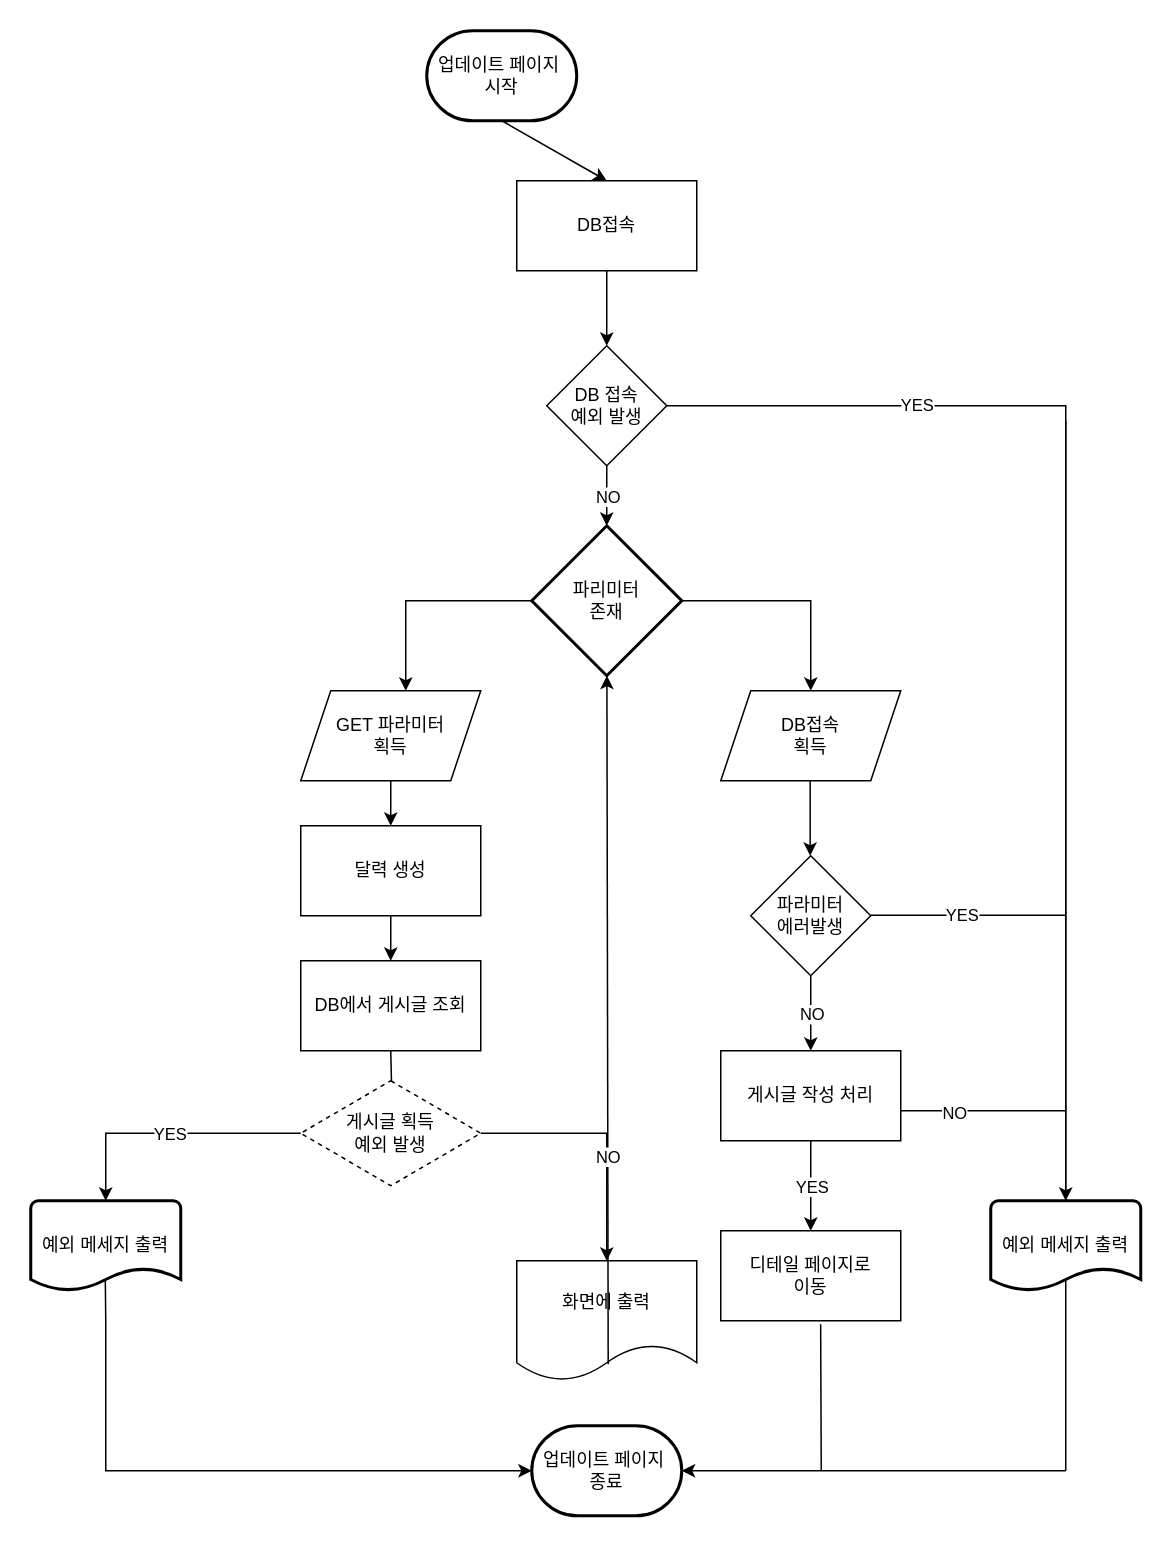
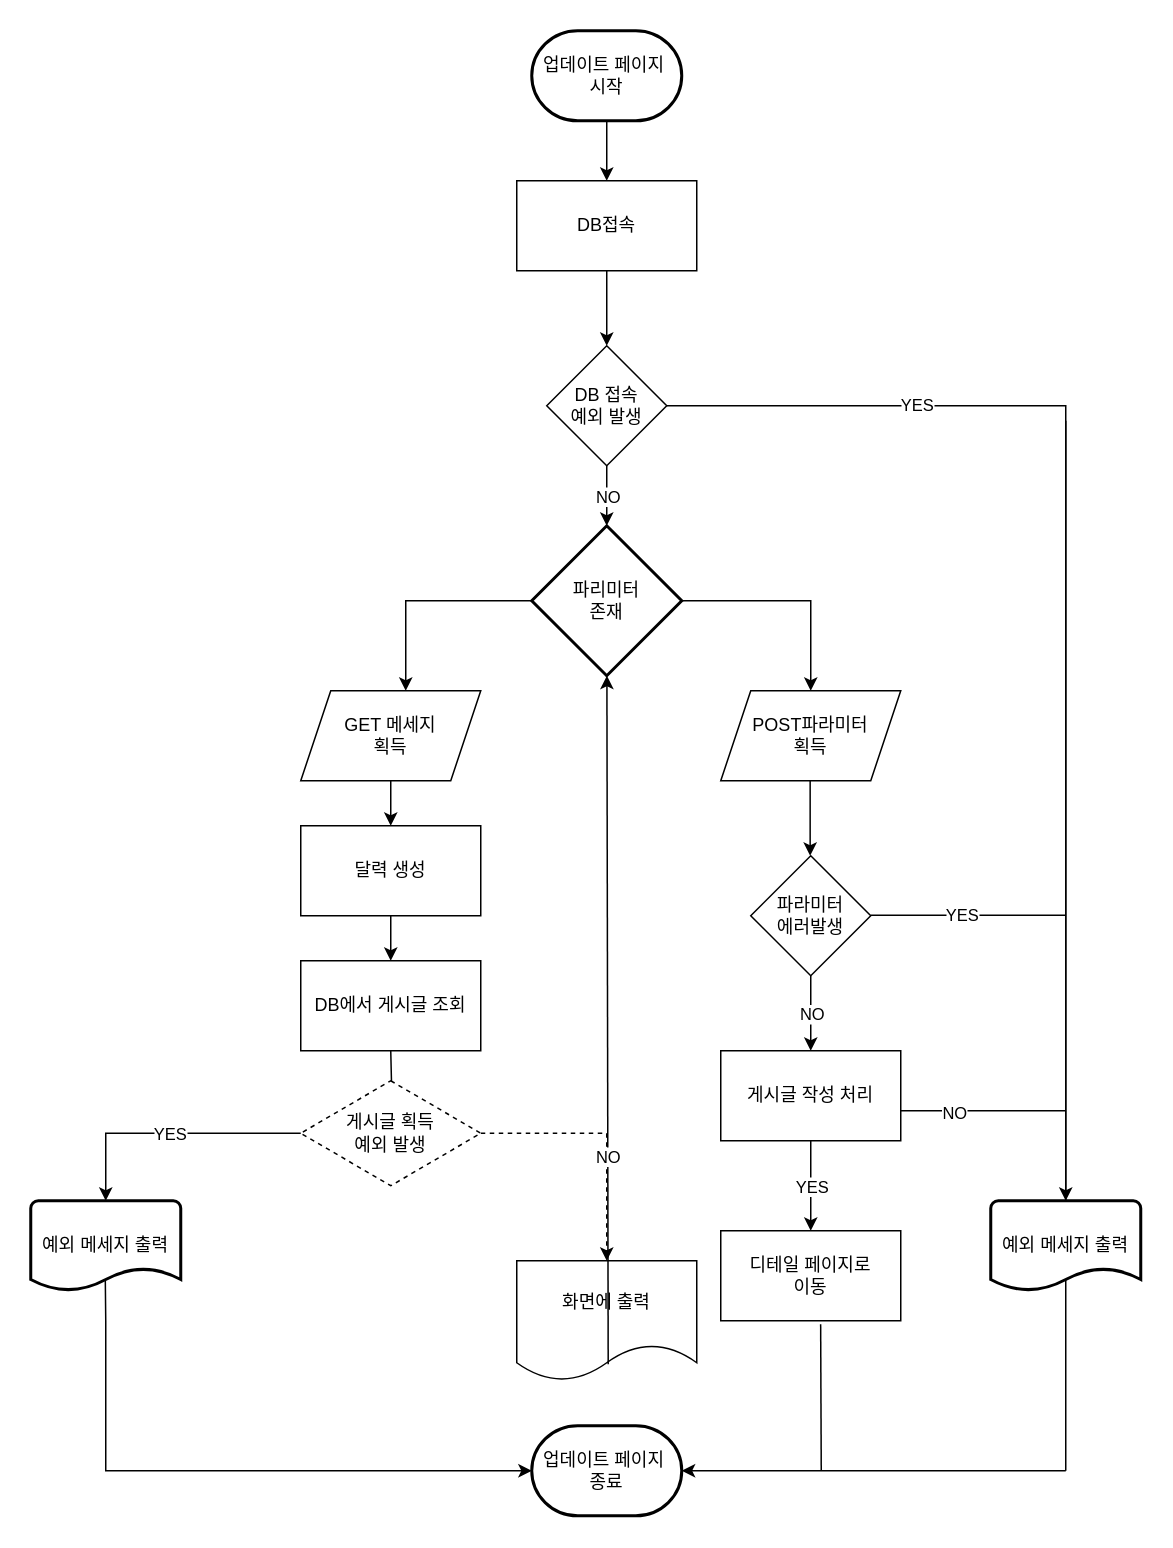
(502, 76) -> (607, 76)
(391, 736) -> (391, 736)
(811, 736) -> (811, 736)
(543, 1133) -> (543, 1133)
